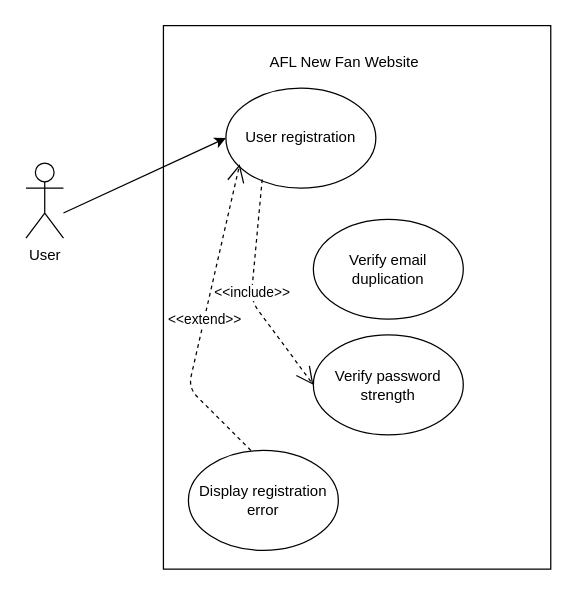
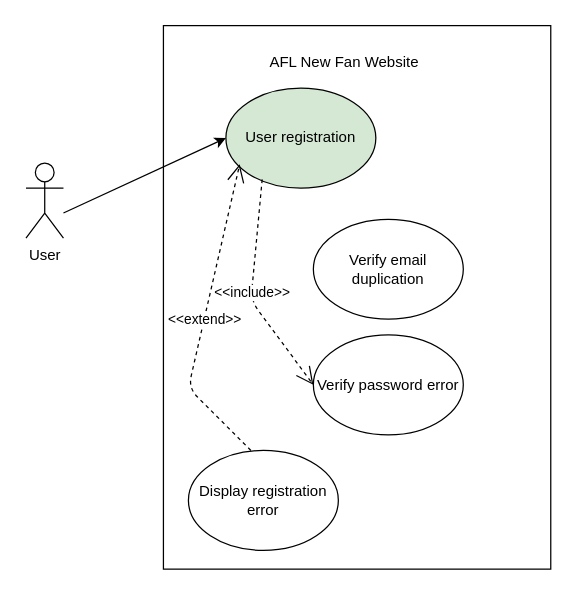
(301, 138) -> (301, 138)
(388, 386) -> (388, 386)
